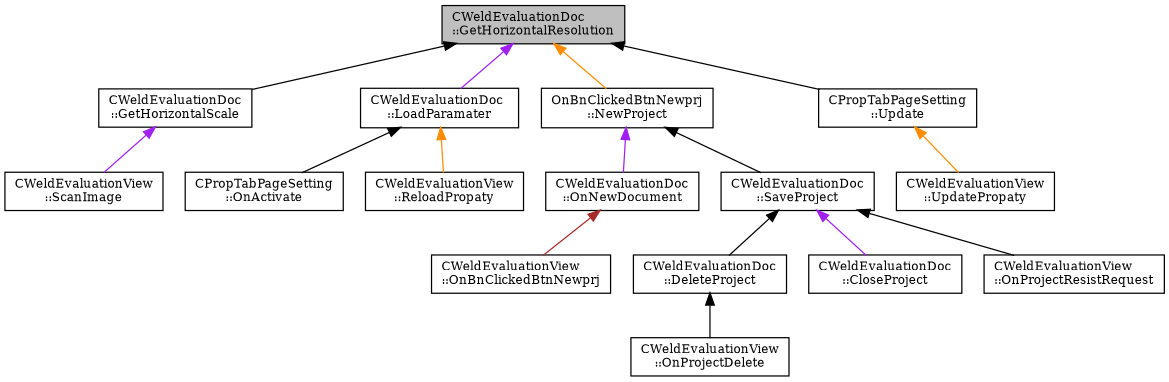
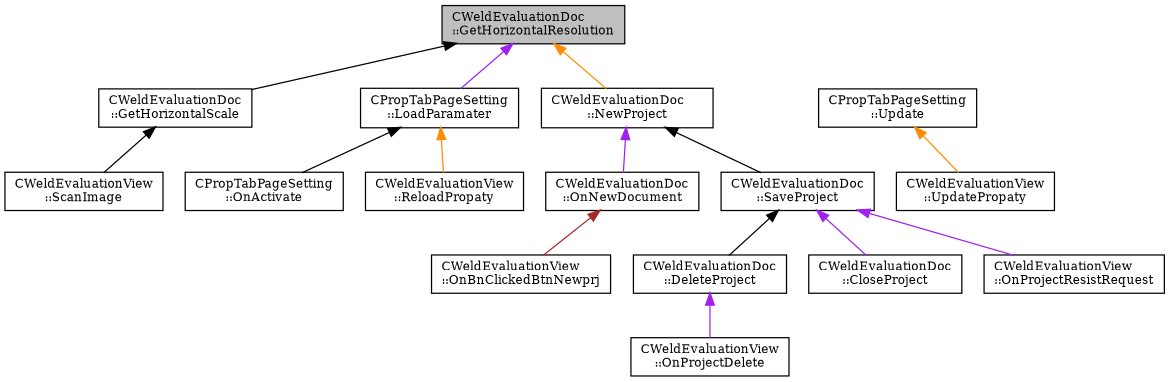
(722, 68) -> none
(440, 108) -> (440, 108)
(627, 108) -> (627, 108)
(125, 154) -> (125, 154)
(942, 234) -> (942, 234)
(710, 322) -> (710, 322)
